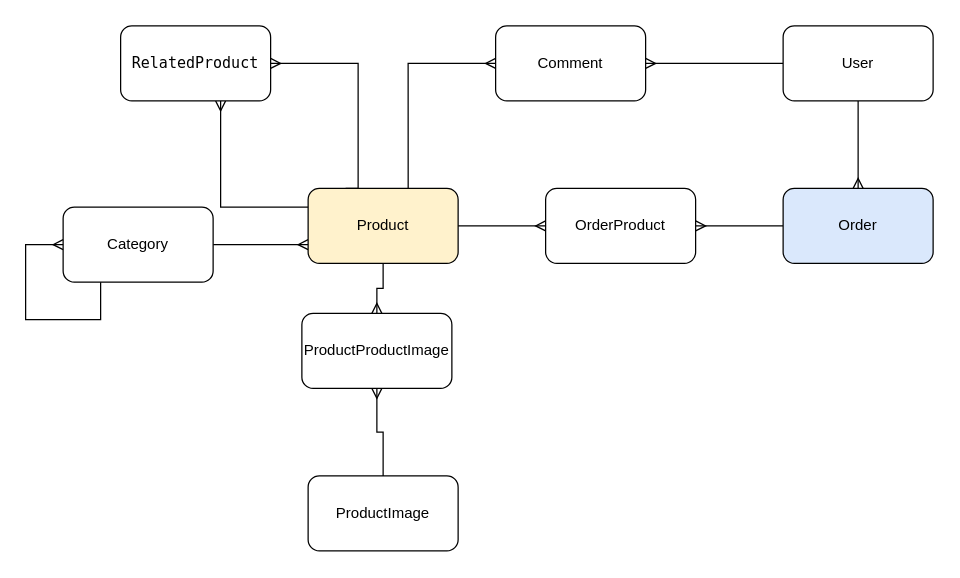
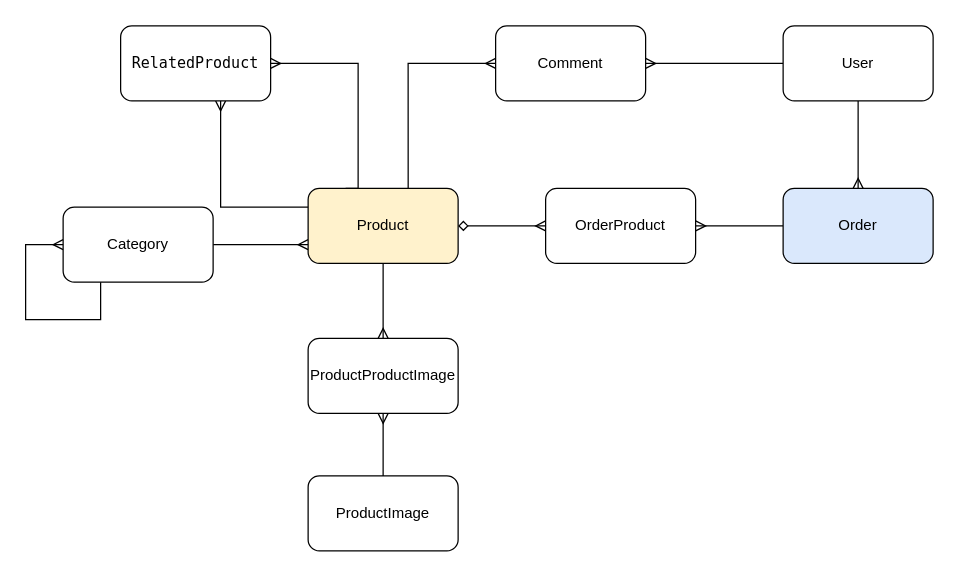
(463, 226) -> (468, 226)
(377, 351) -> (383, 376)
